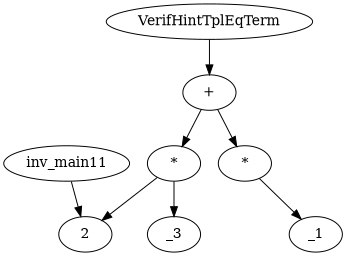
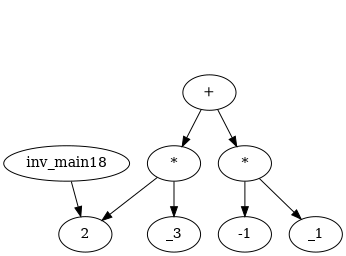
(209, 22) -> none
(67, 163) -> (67, 163)
none -> (245, 234)
